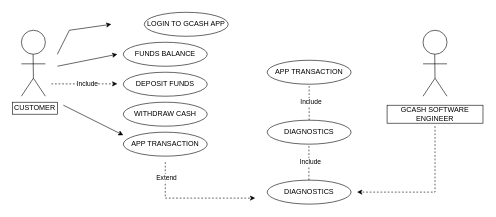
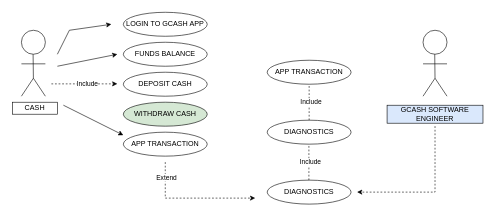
(186, 24) -> (165, 24)
(165, 84) -> (165, 84)
(35, 108) -> (35, 108)
(165, 114) -> (165, 114)
(435, 114) -> (435, 114)
